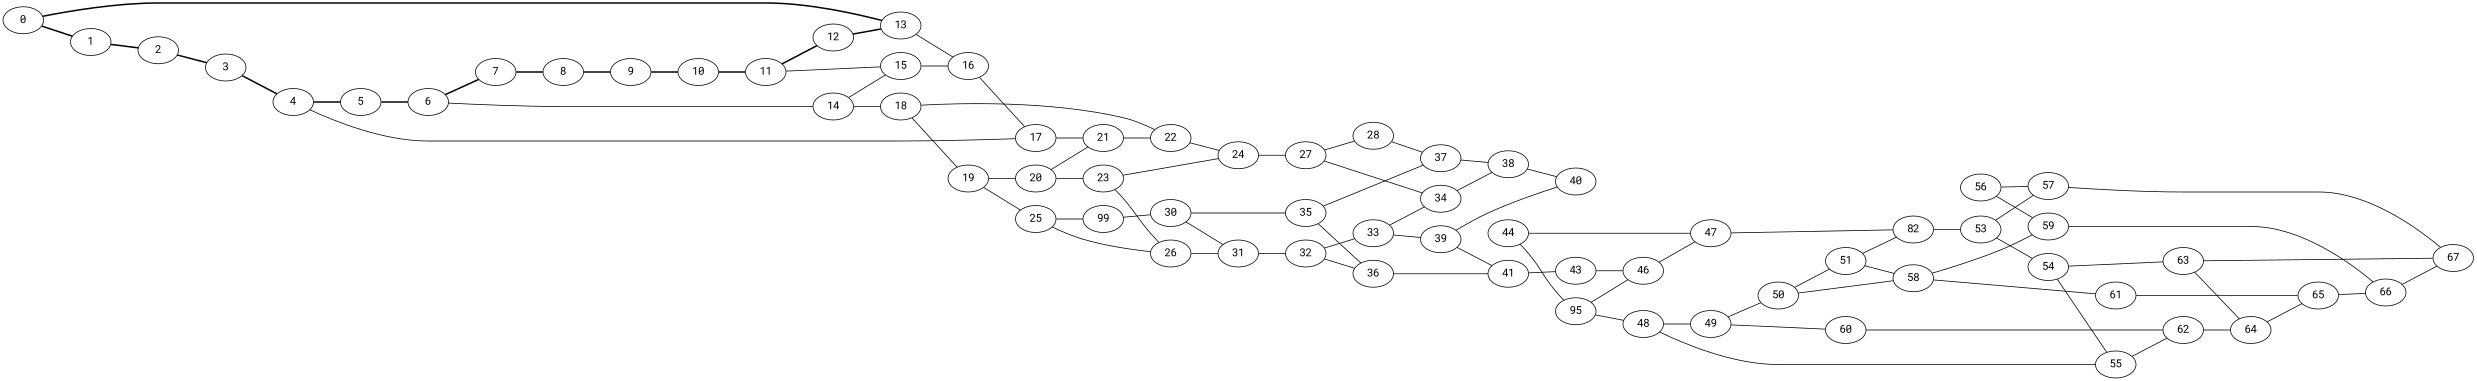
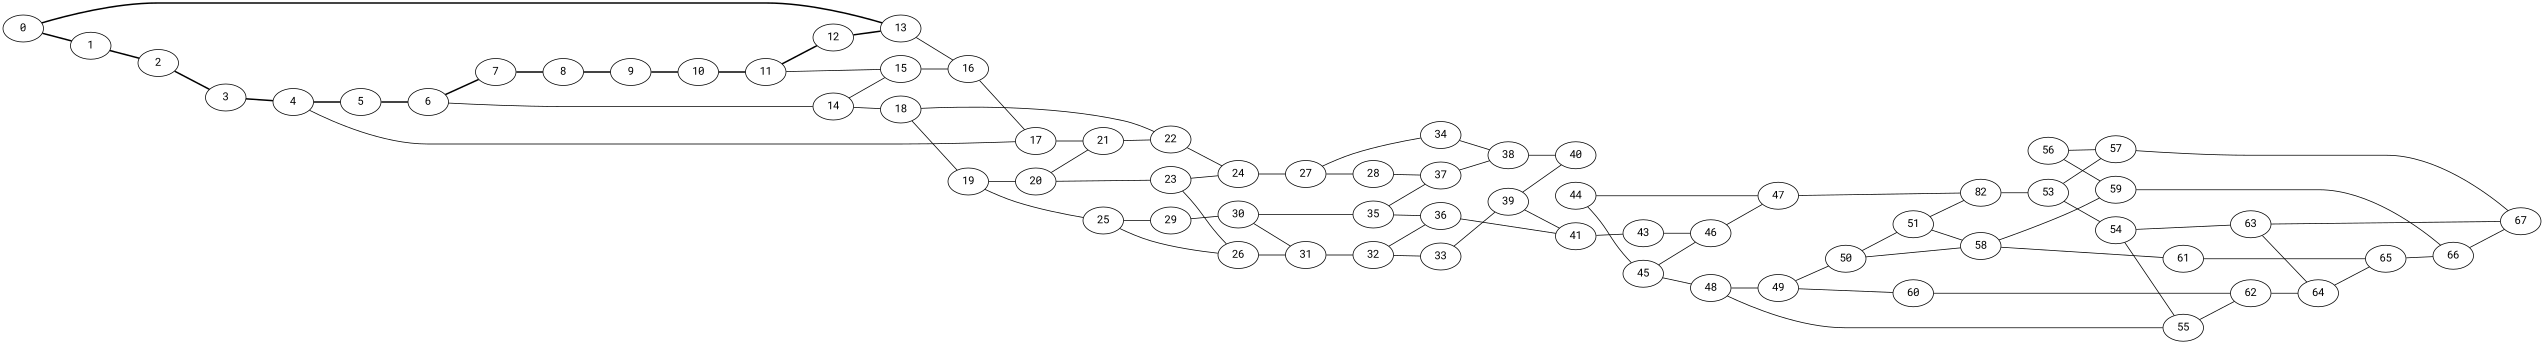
(1407, 216) -> none
(1103, 219) -> (1171, 220)
(1576, 311) -> (1643, 274)
